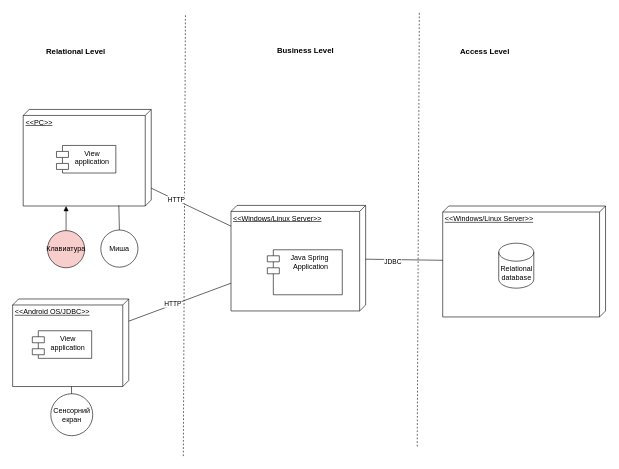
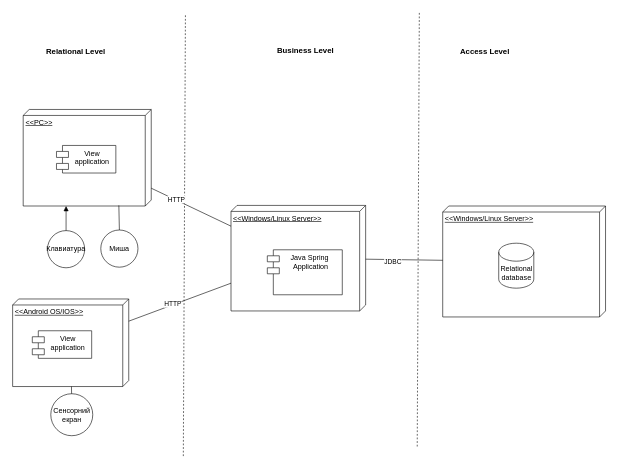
(66, 249) -> (66, 249)
(51, 312) -> (49, 312)
